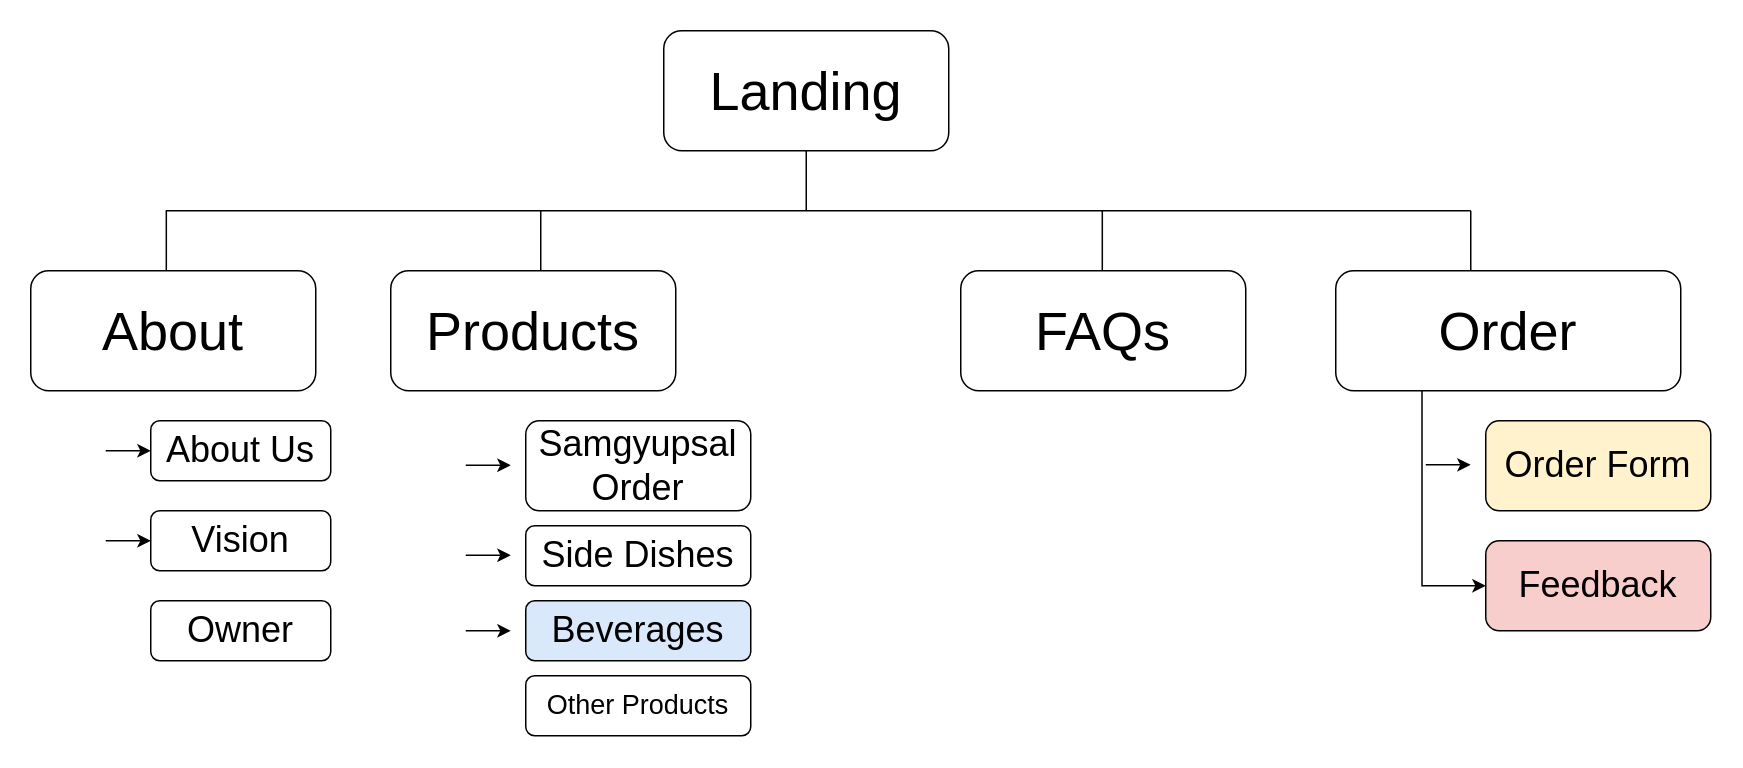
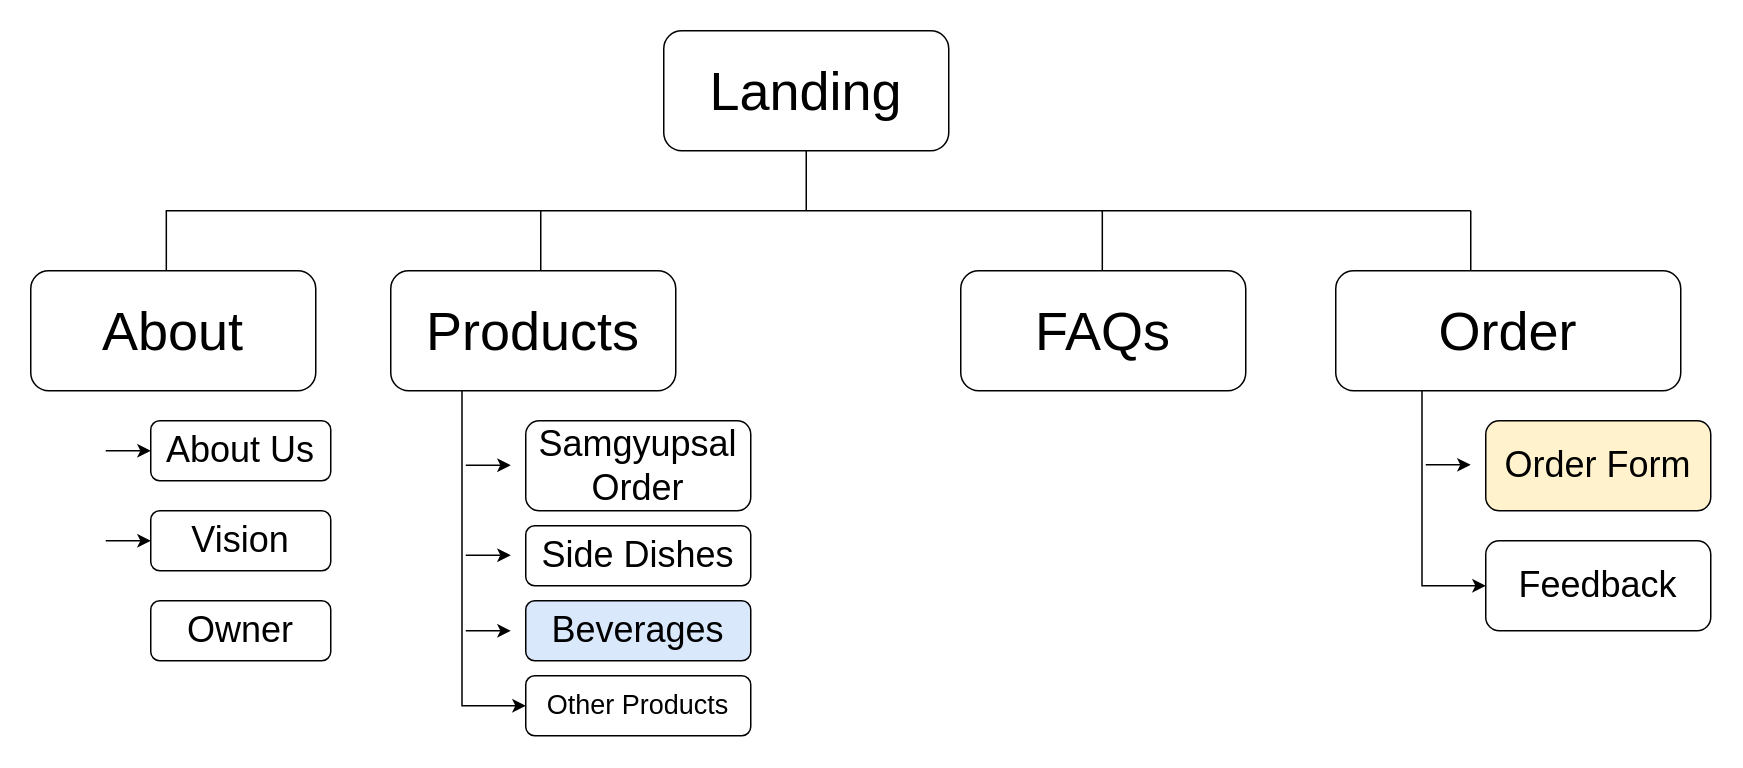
none -> (462, 575)
(1598, 586) -> (1598, 586)
